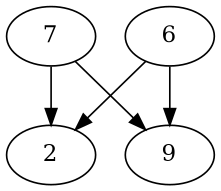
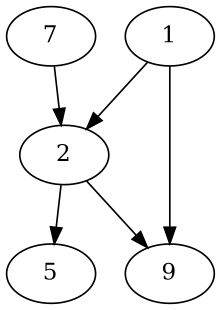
(170, 36) -> (170, 36)
(103, 88) -> (111, 208)
none -> (51, 274)
